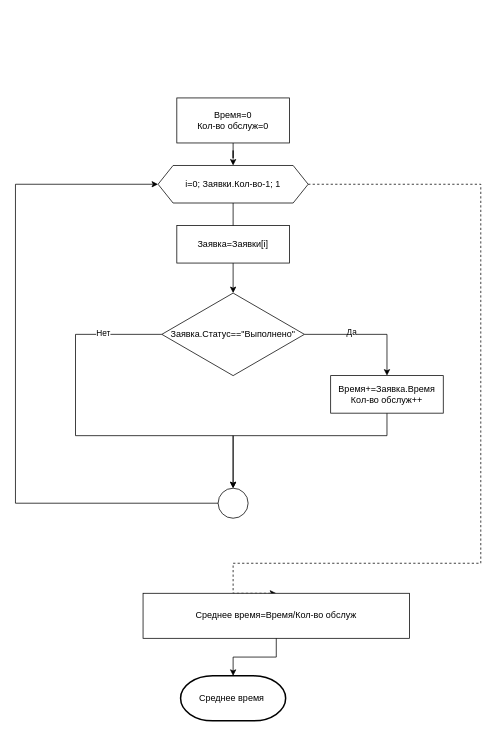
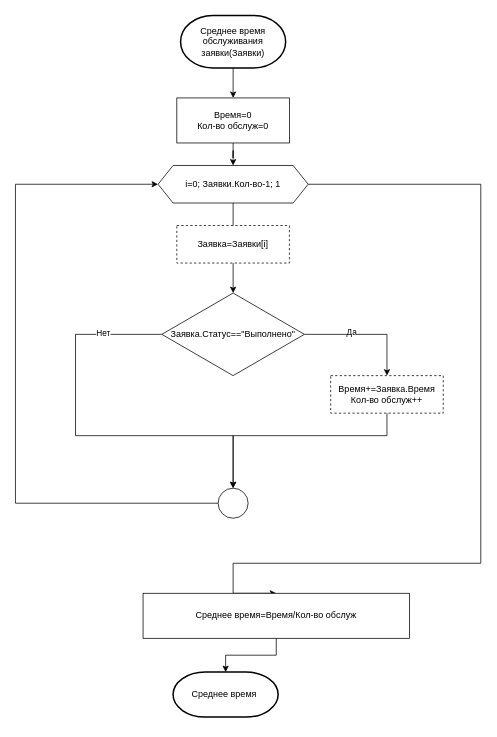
none -> (233, 42)
none -> (233, 91)
(233, 244) -> (233, 244)
(387, 394) -> (387, 394)
(480, 427) -> (480, 427)
(233, 698) -> (225, 694)
